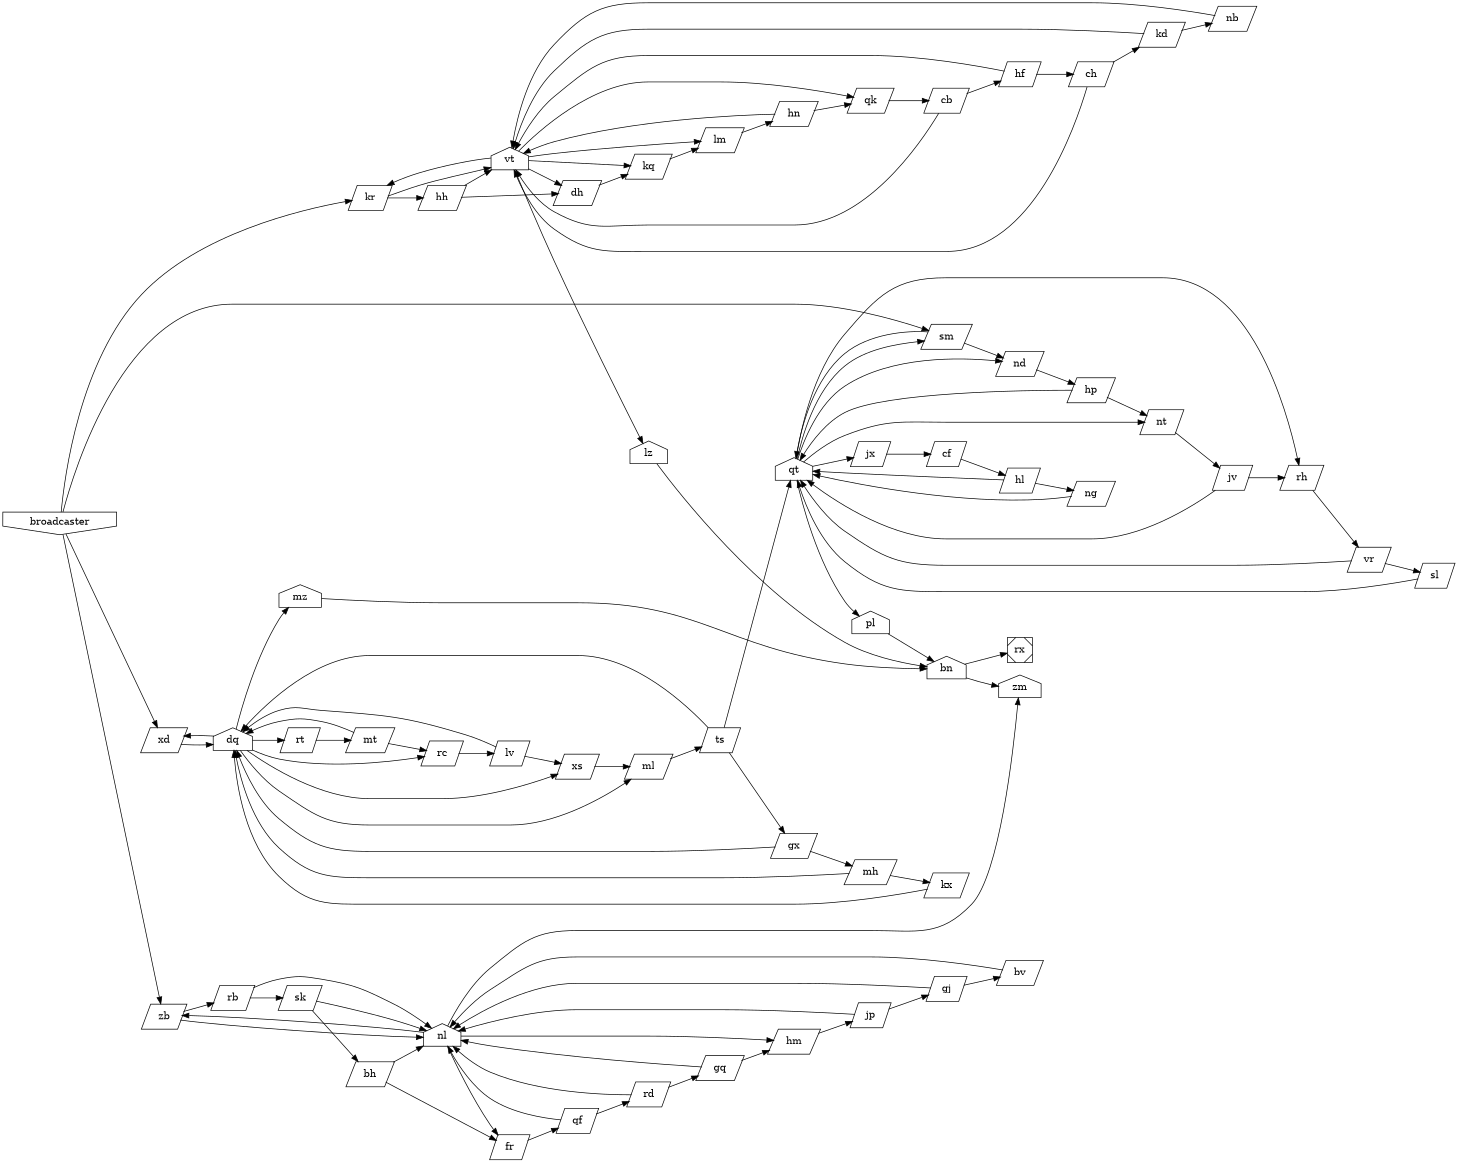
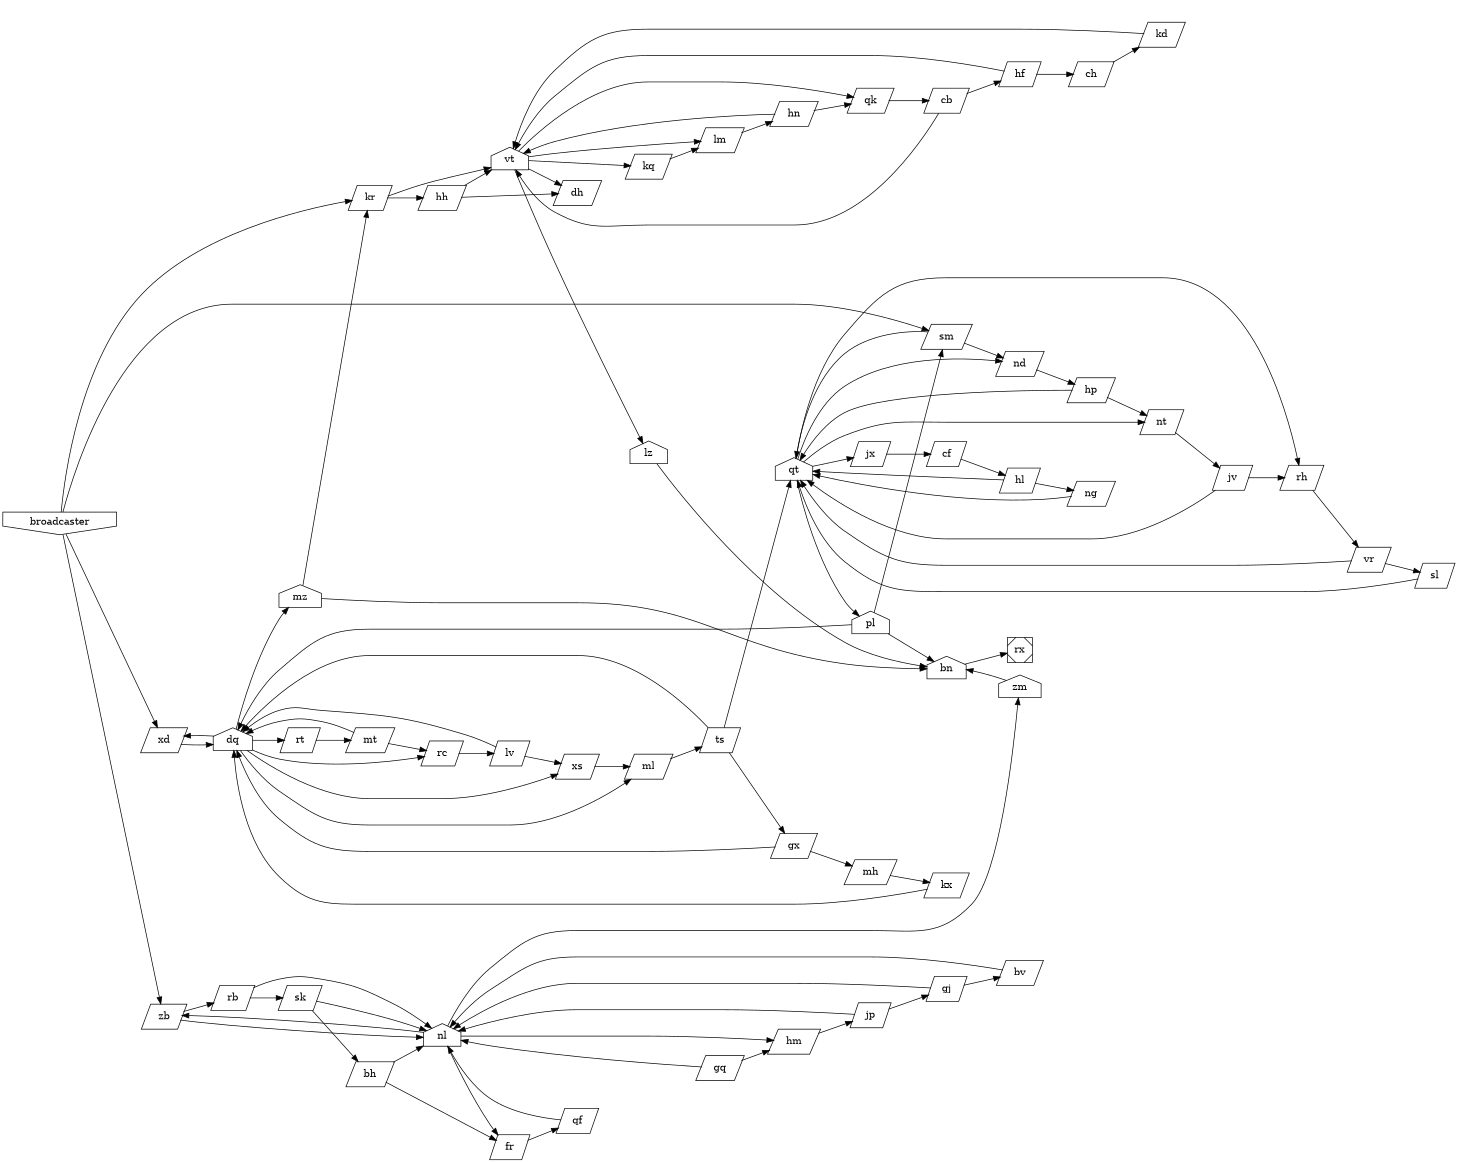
(1233, 19) -> none
(441, 167) -> (334, 402)
(610, 181) -> none
(830, 251) -> none
(835, 376) -> (907, 485)
(979, 682) -> (990, 675)
(509, 878) -> (526, 629)
(649, 1094) -> none
